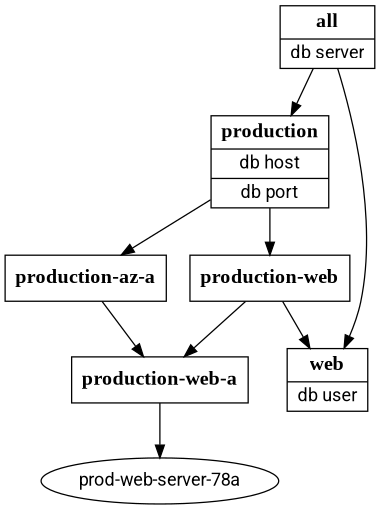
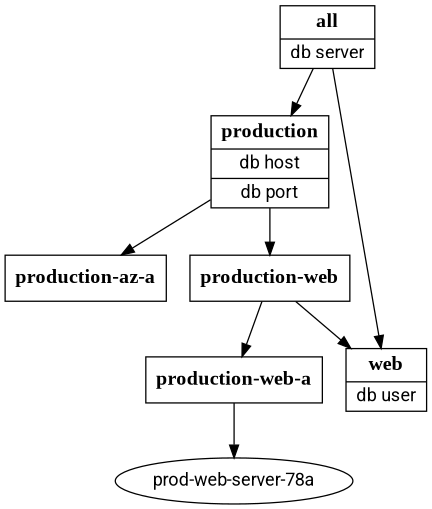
(119, 324) -> none
